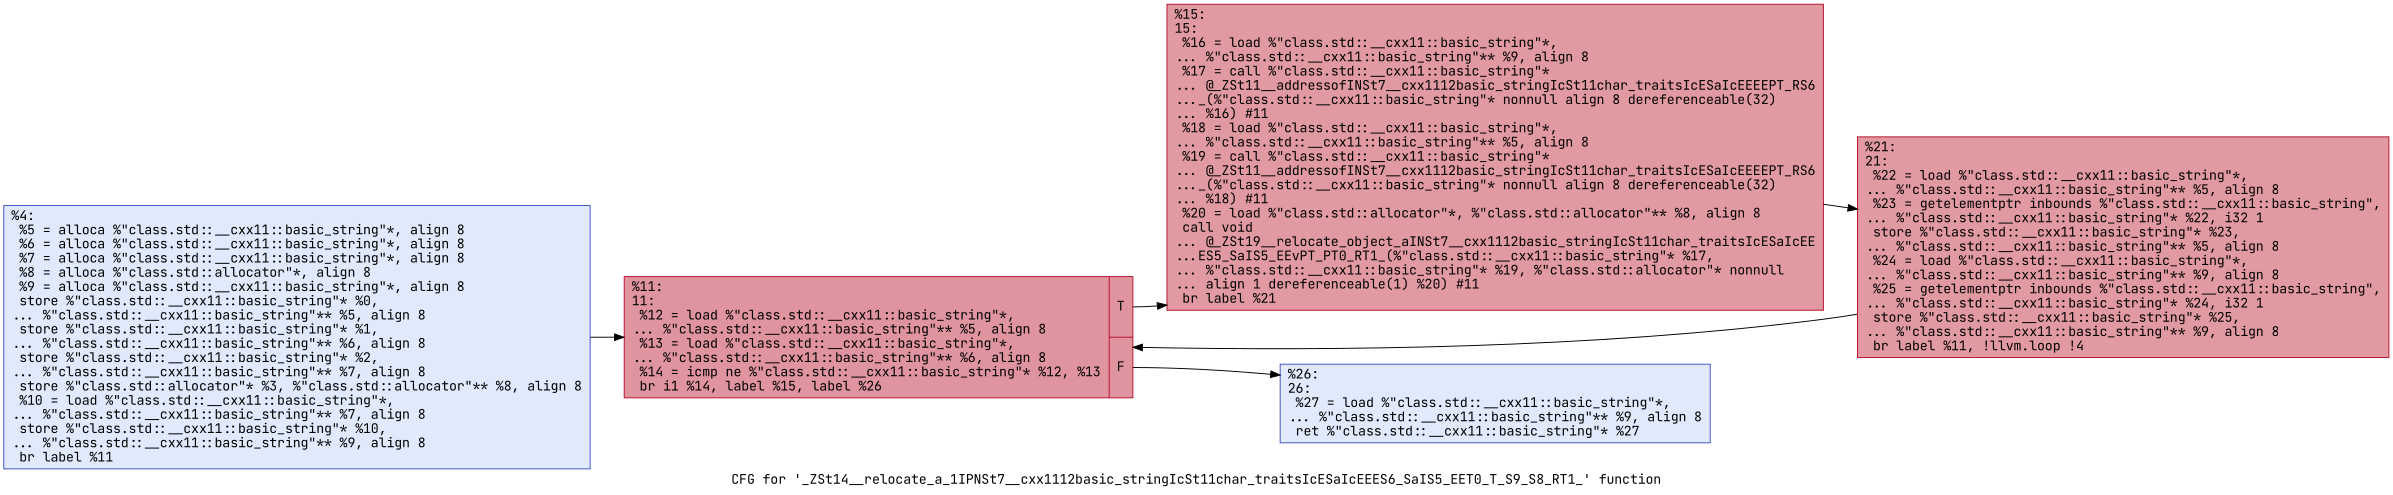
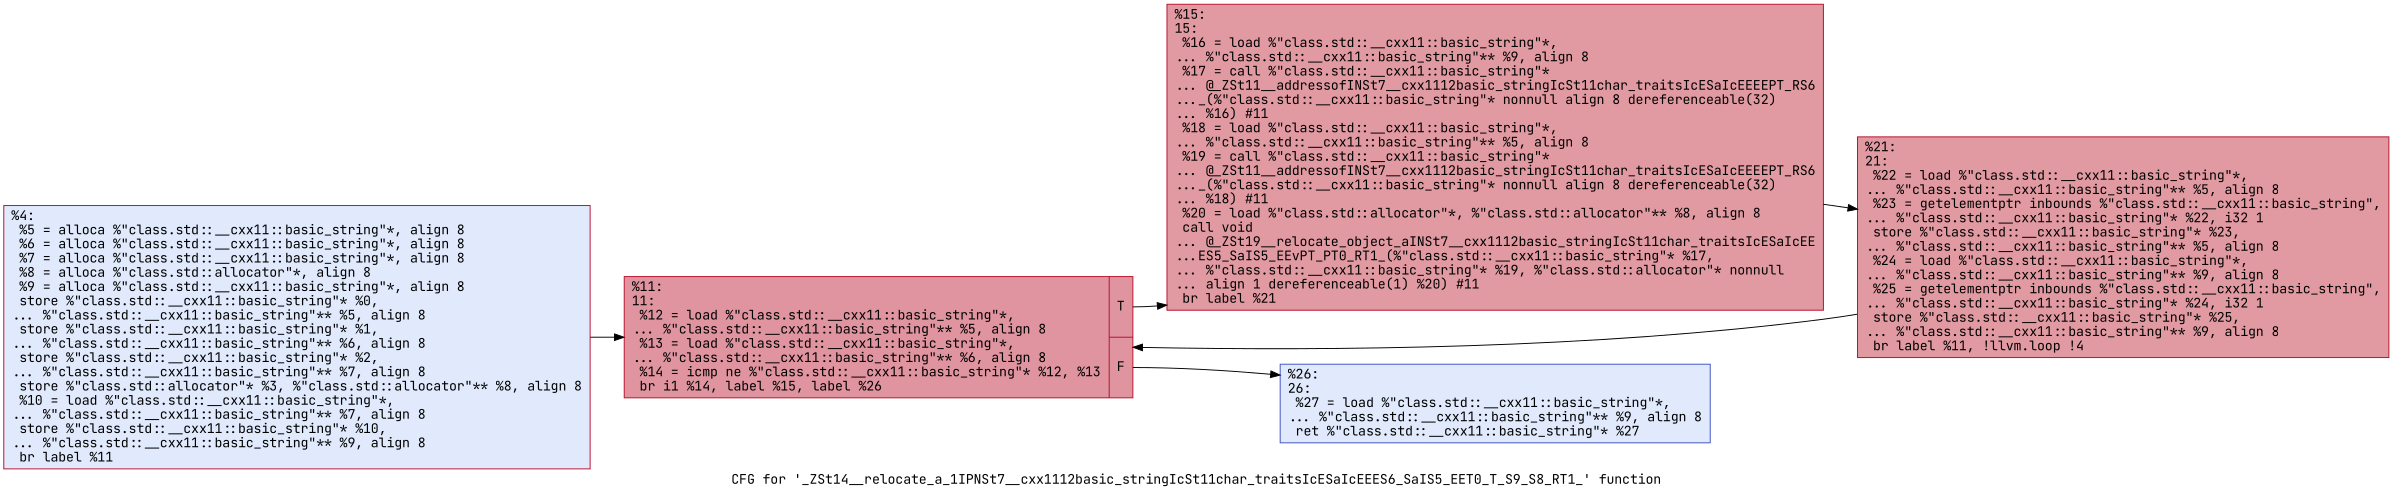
(297, 337) -> (297, 337)
